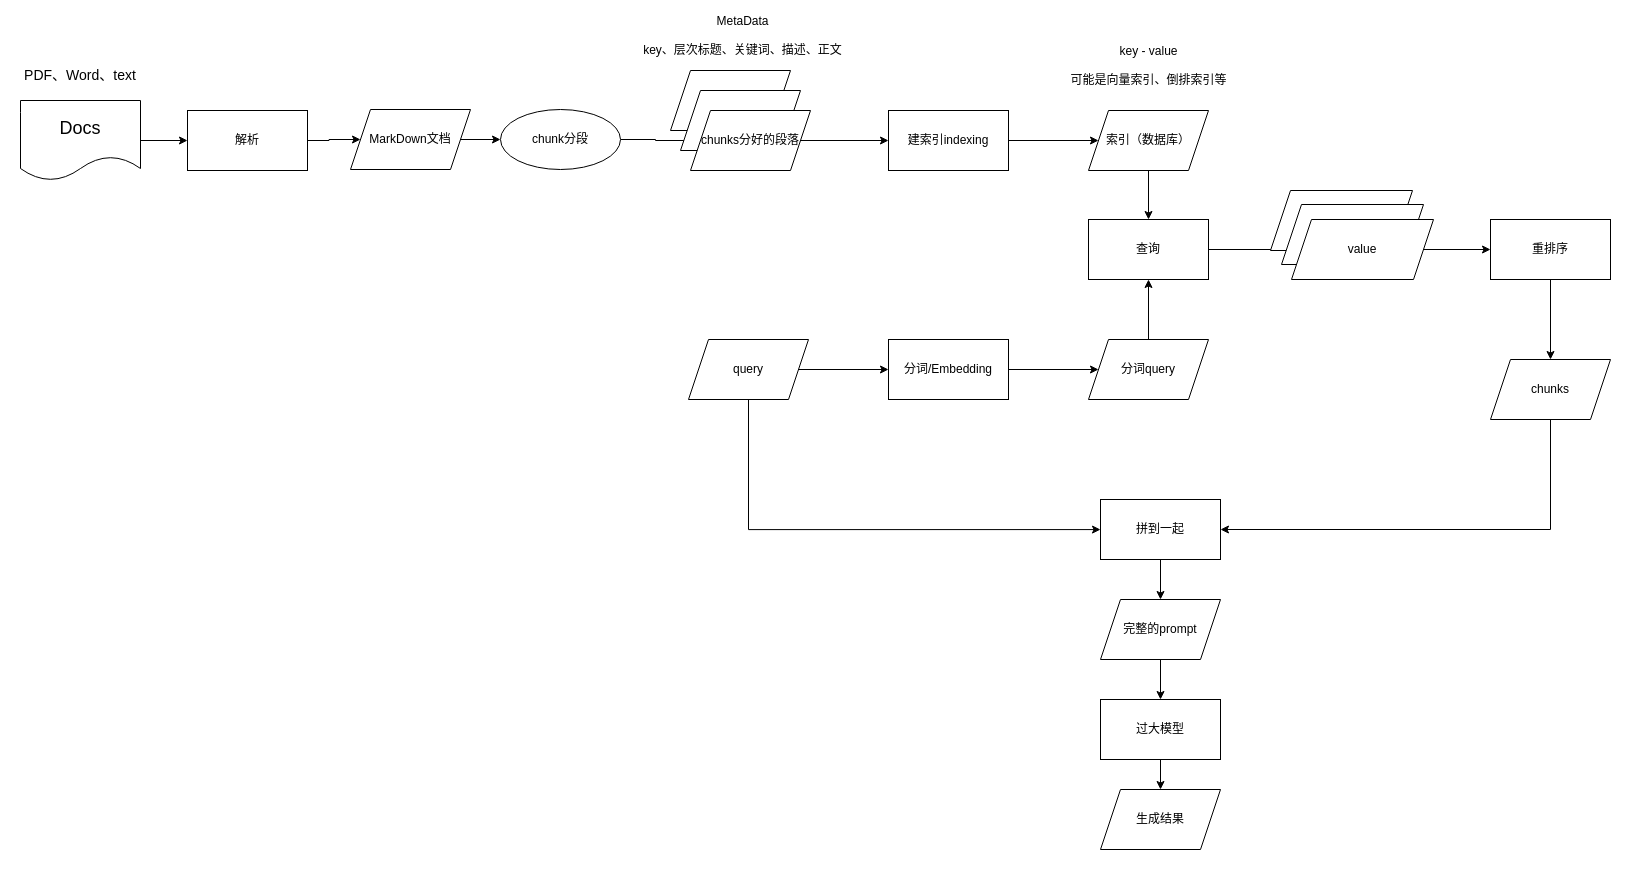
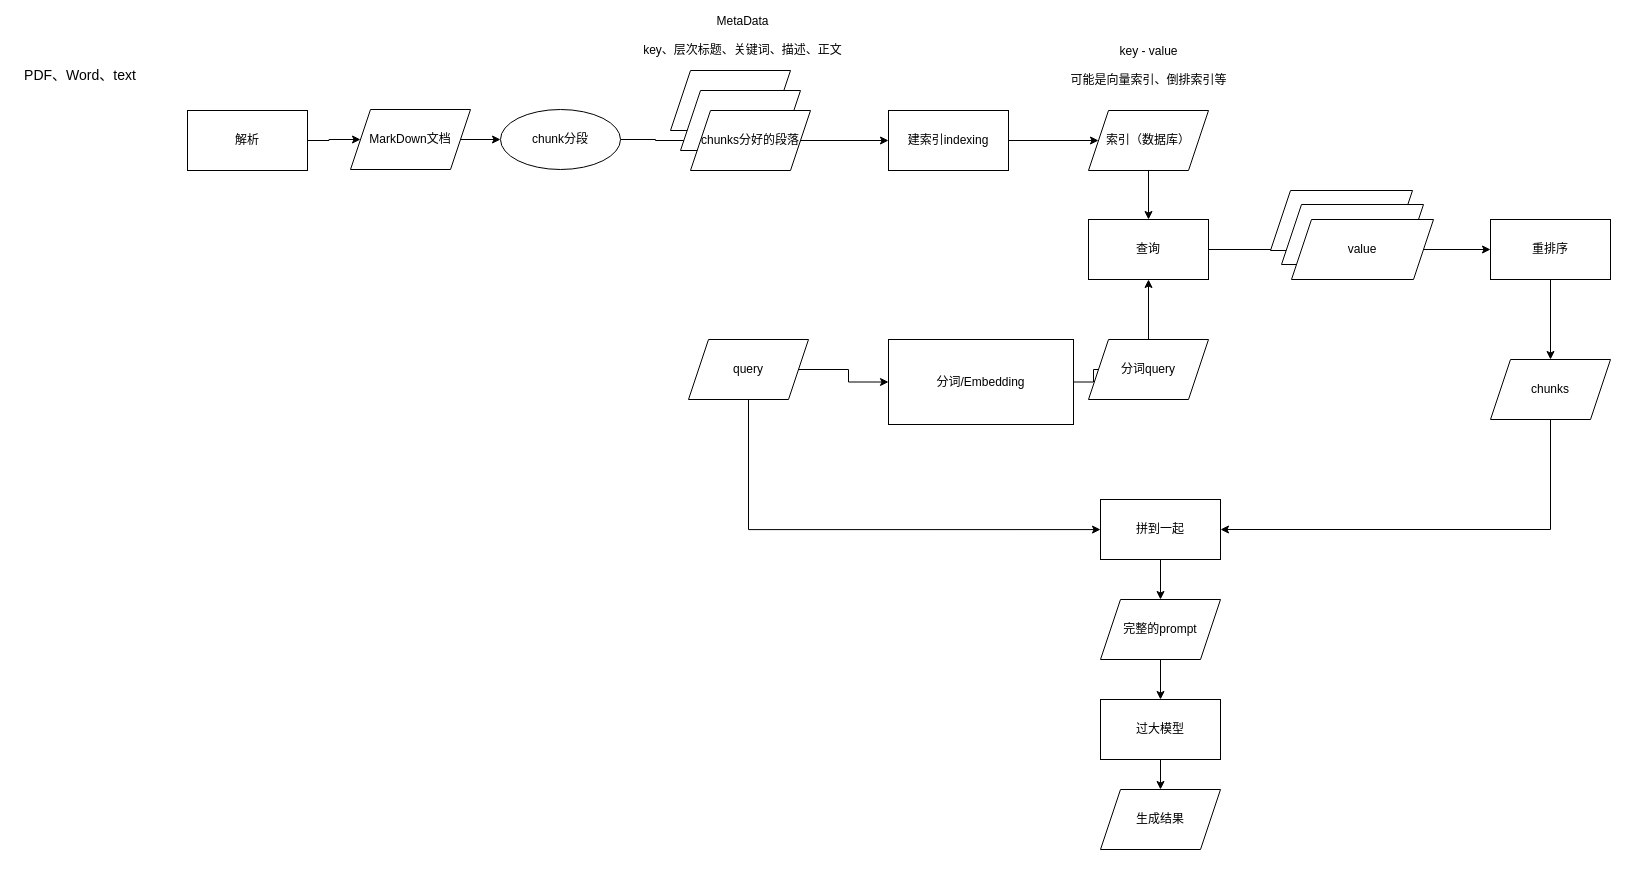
(81, 141) -> none
(161, 141) -> none
(949, 370) -> (981, 382)
